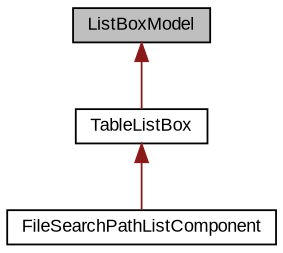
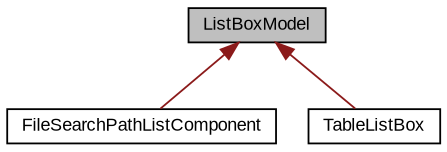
(142, 186) -> (193, 81)
